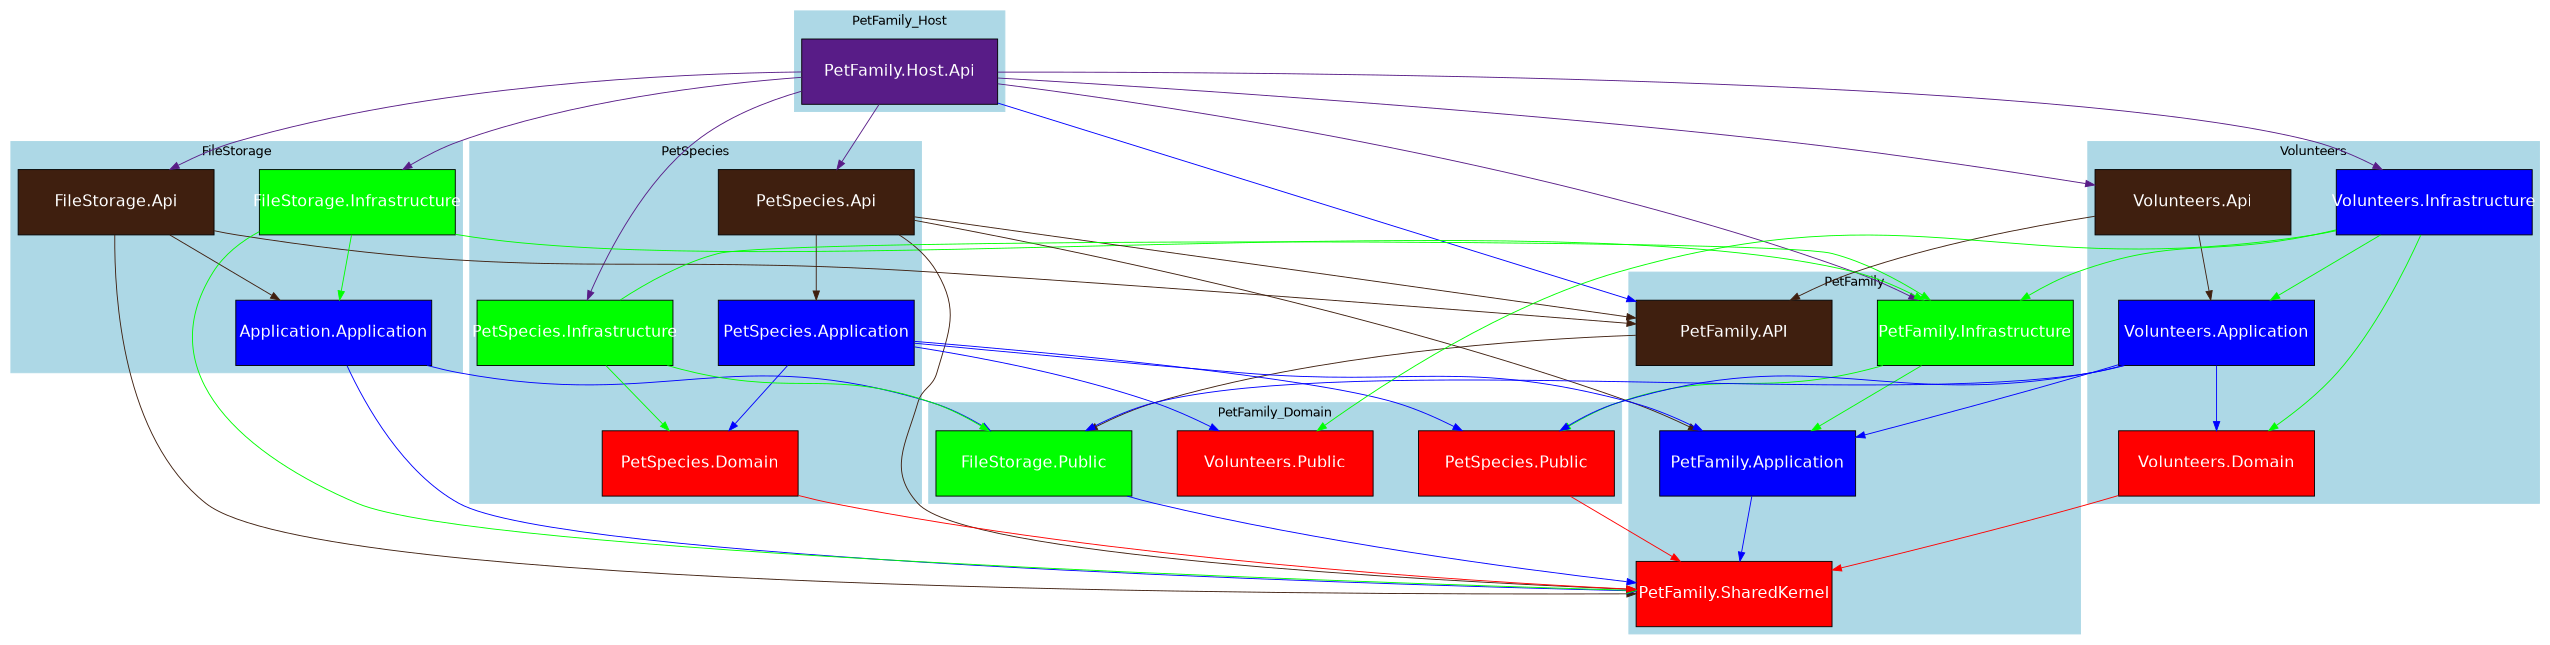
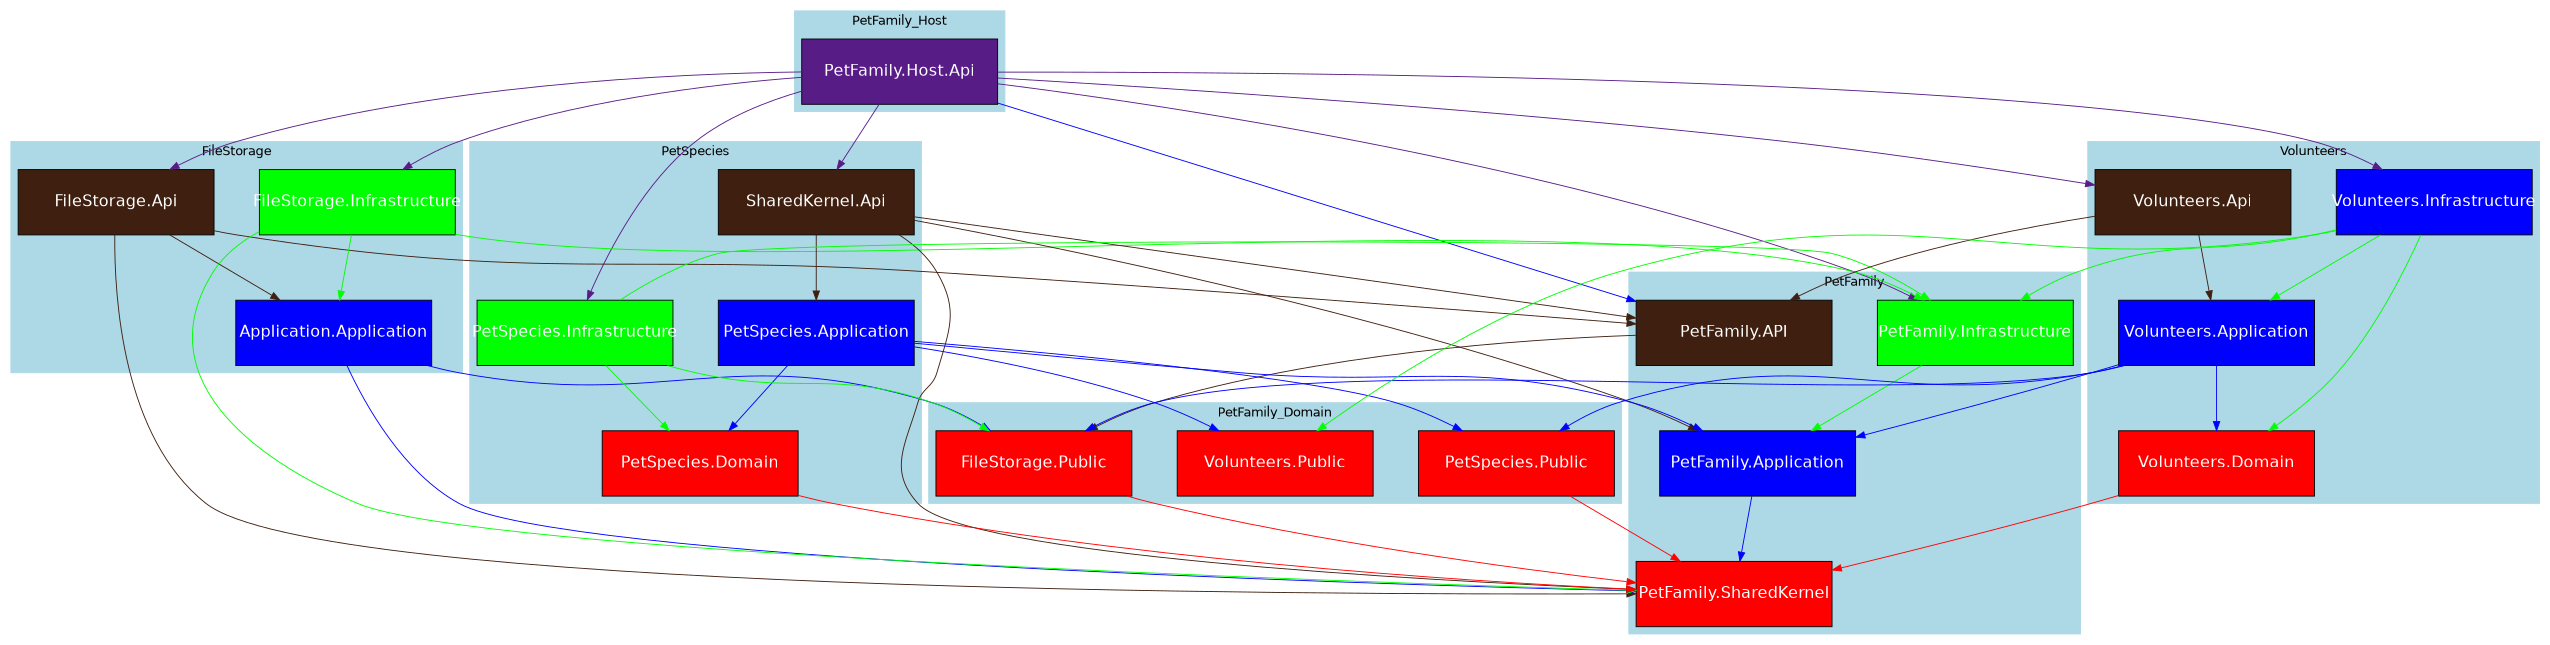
(816, 202) -> (816, 202)
(1723, 384) -> none
(1034, 463) -> (1034, 463)
(1376, 547) -> (1376, 547)
